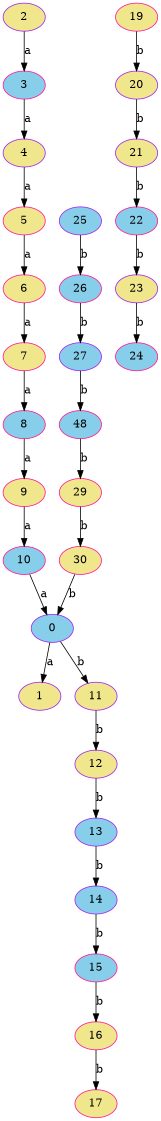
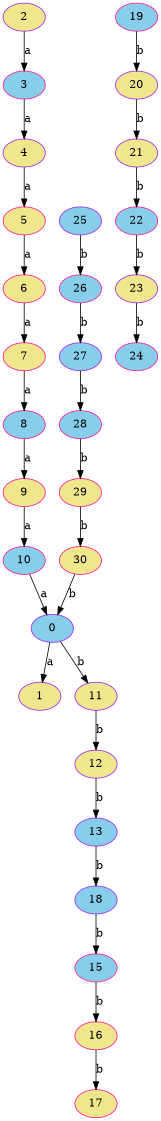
(137, 17) -> (137, 17)
(80, 425) -> (80, 425)
(96, 900) -> (96, 900)
